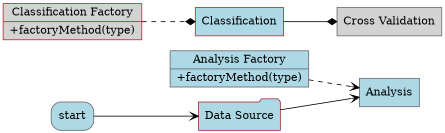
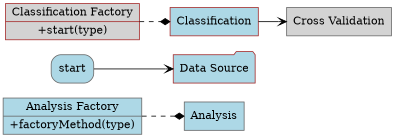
(305, 22) -> (269, 22)
(72, 30) -> (72, 30)
(330, 83) -> (158, 116)
(316, 104) -> none
